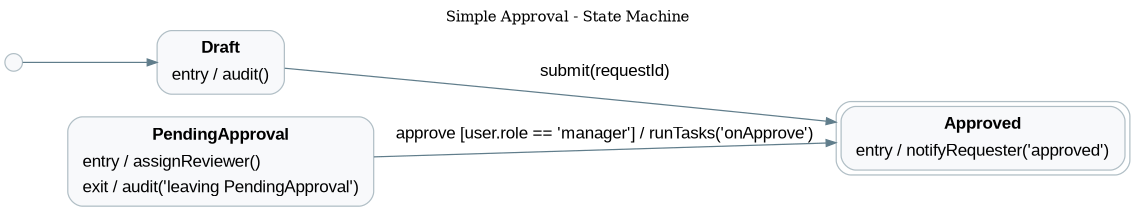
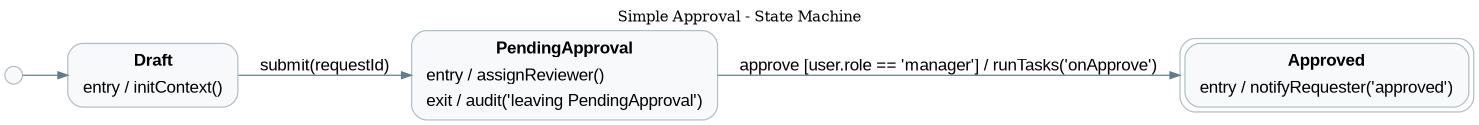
(221, 75) -> (153, 87)
(555, 94) -> (320, 75)
